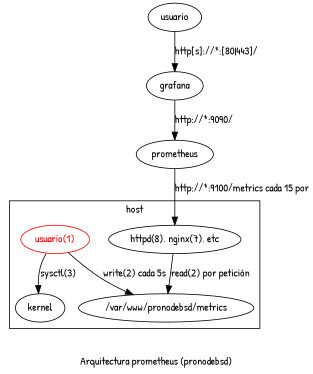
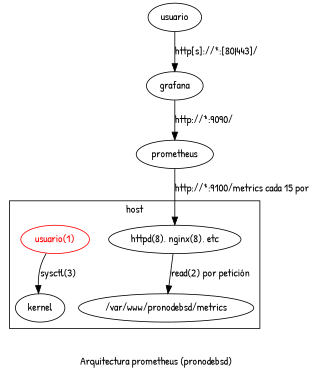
(175, 239) -> (175, 239)
(95, 274) -> none
